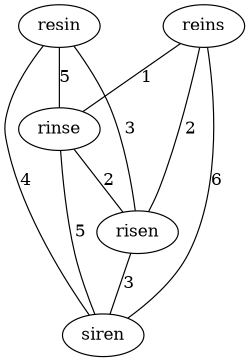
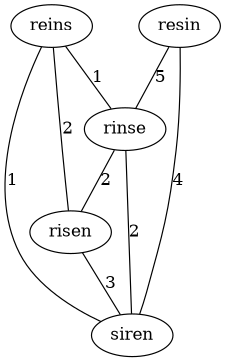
(116, 124) -> none
(217, 181) -> (13, 181)
(81, 232) -> (135, 232)
